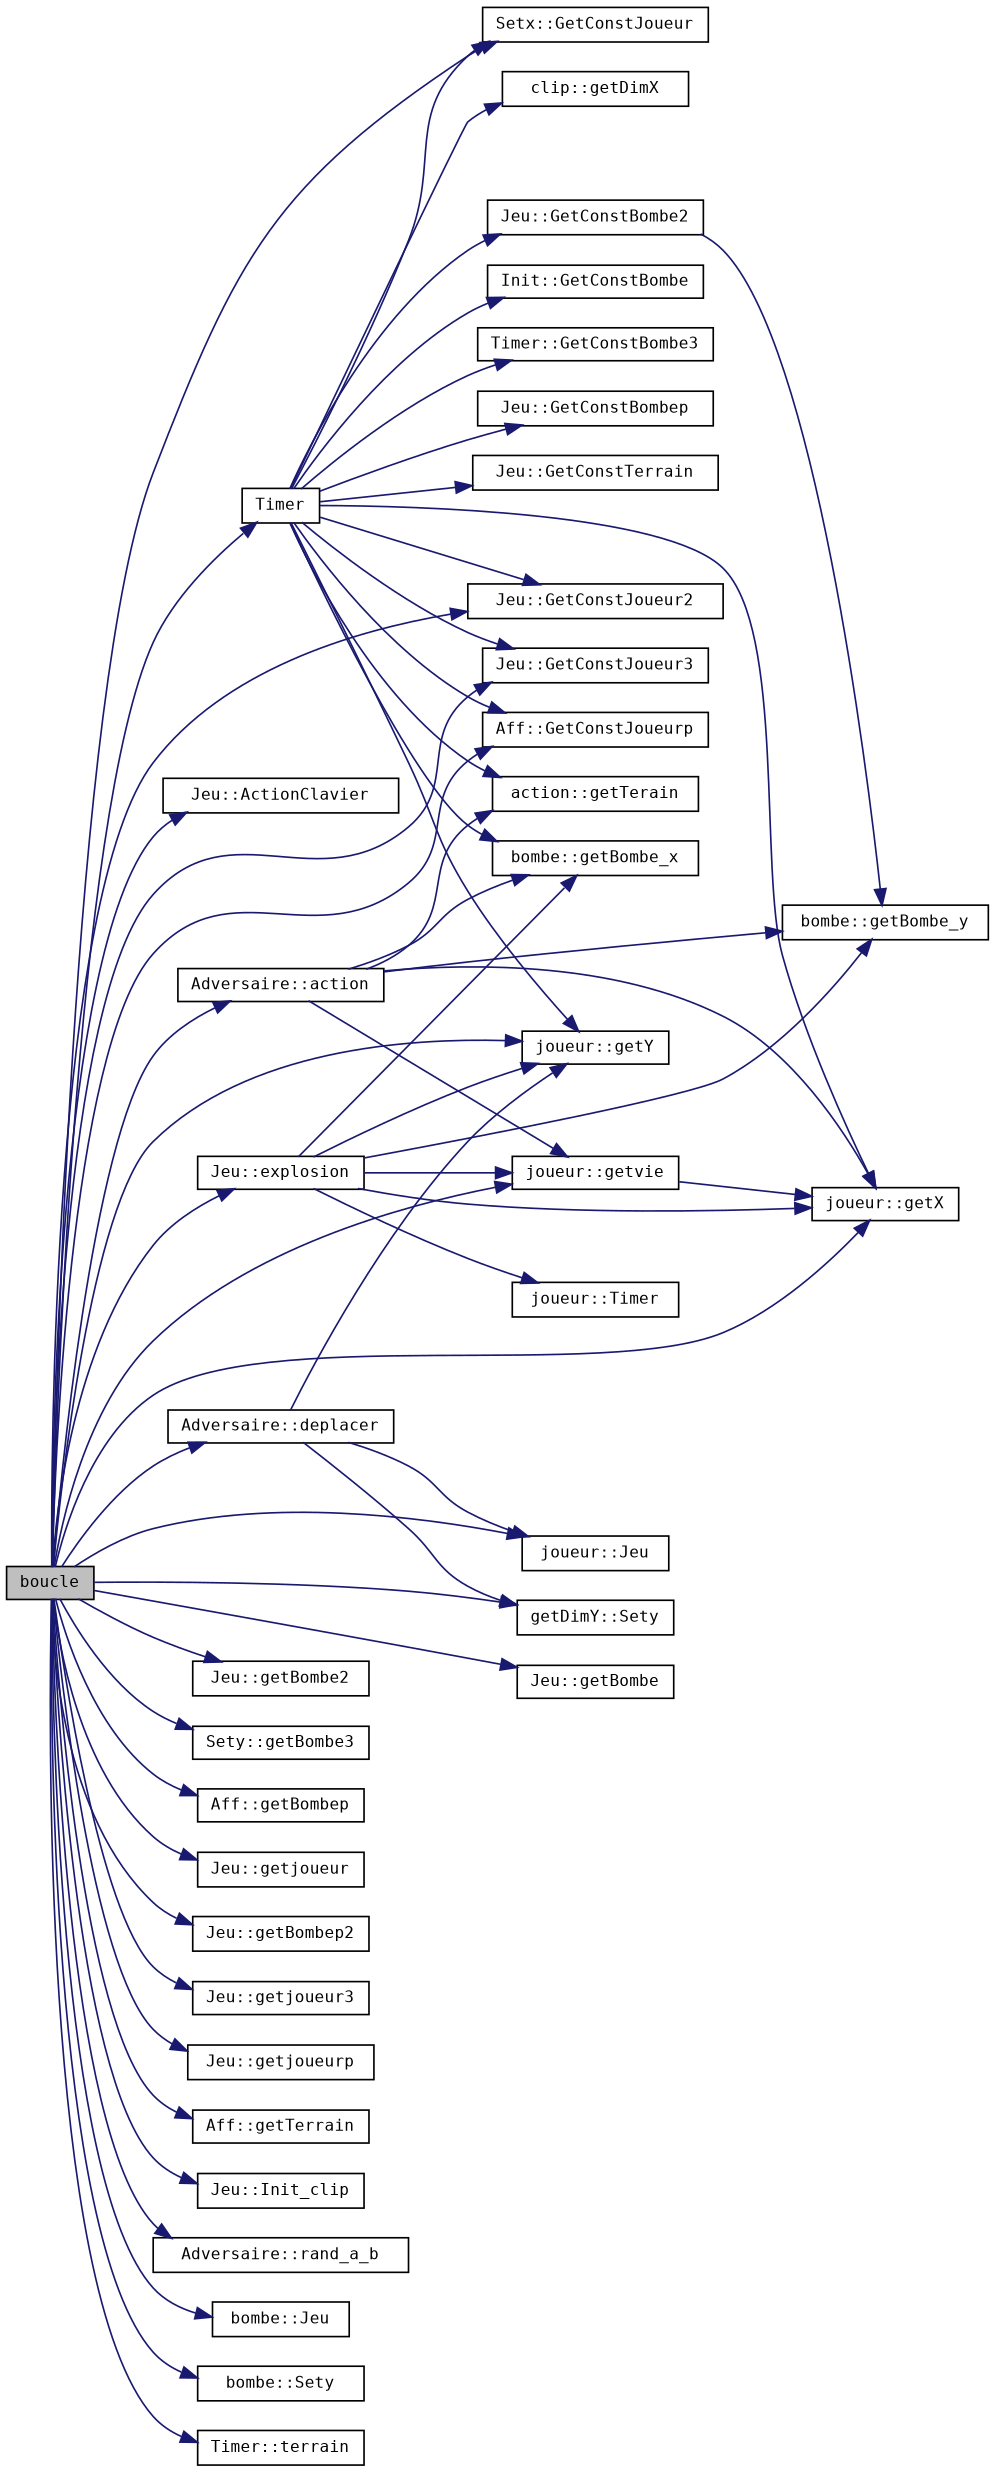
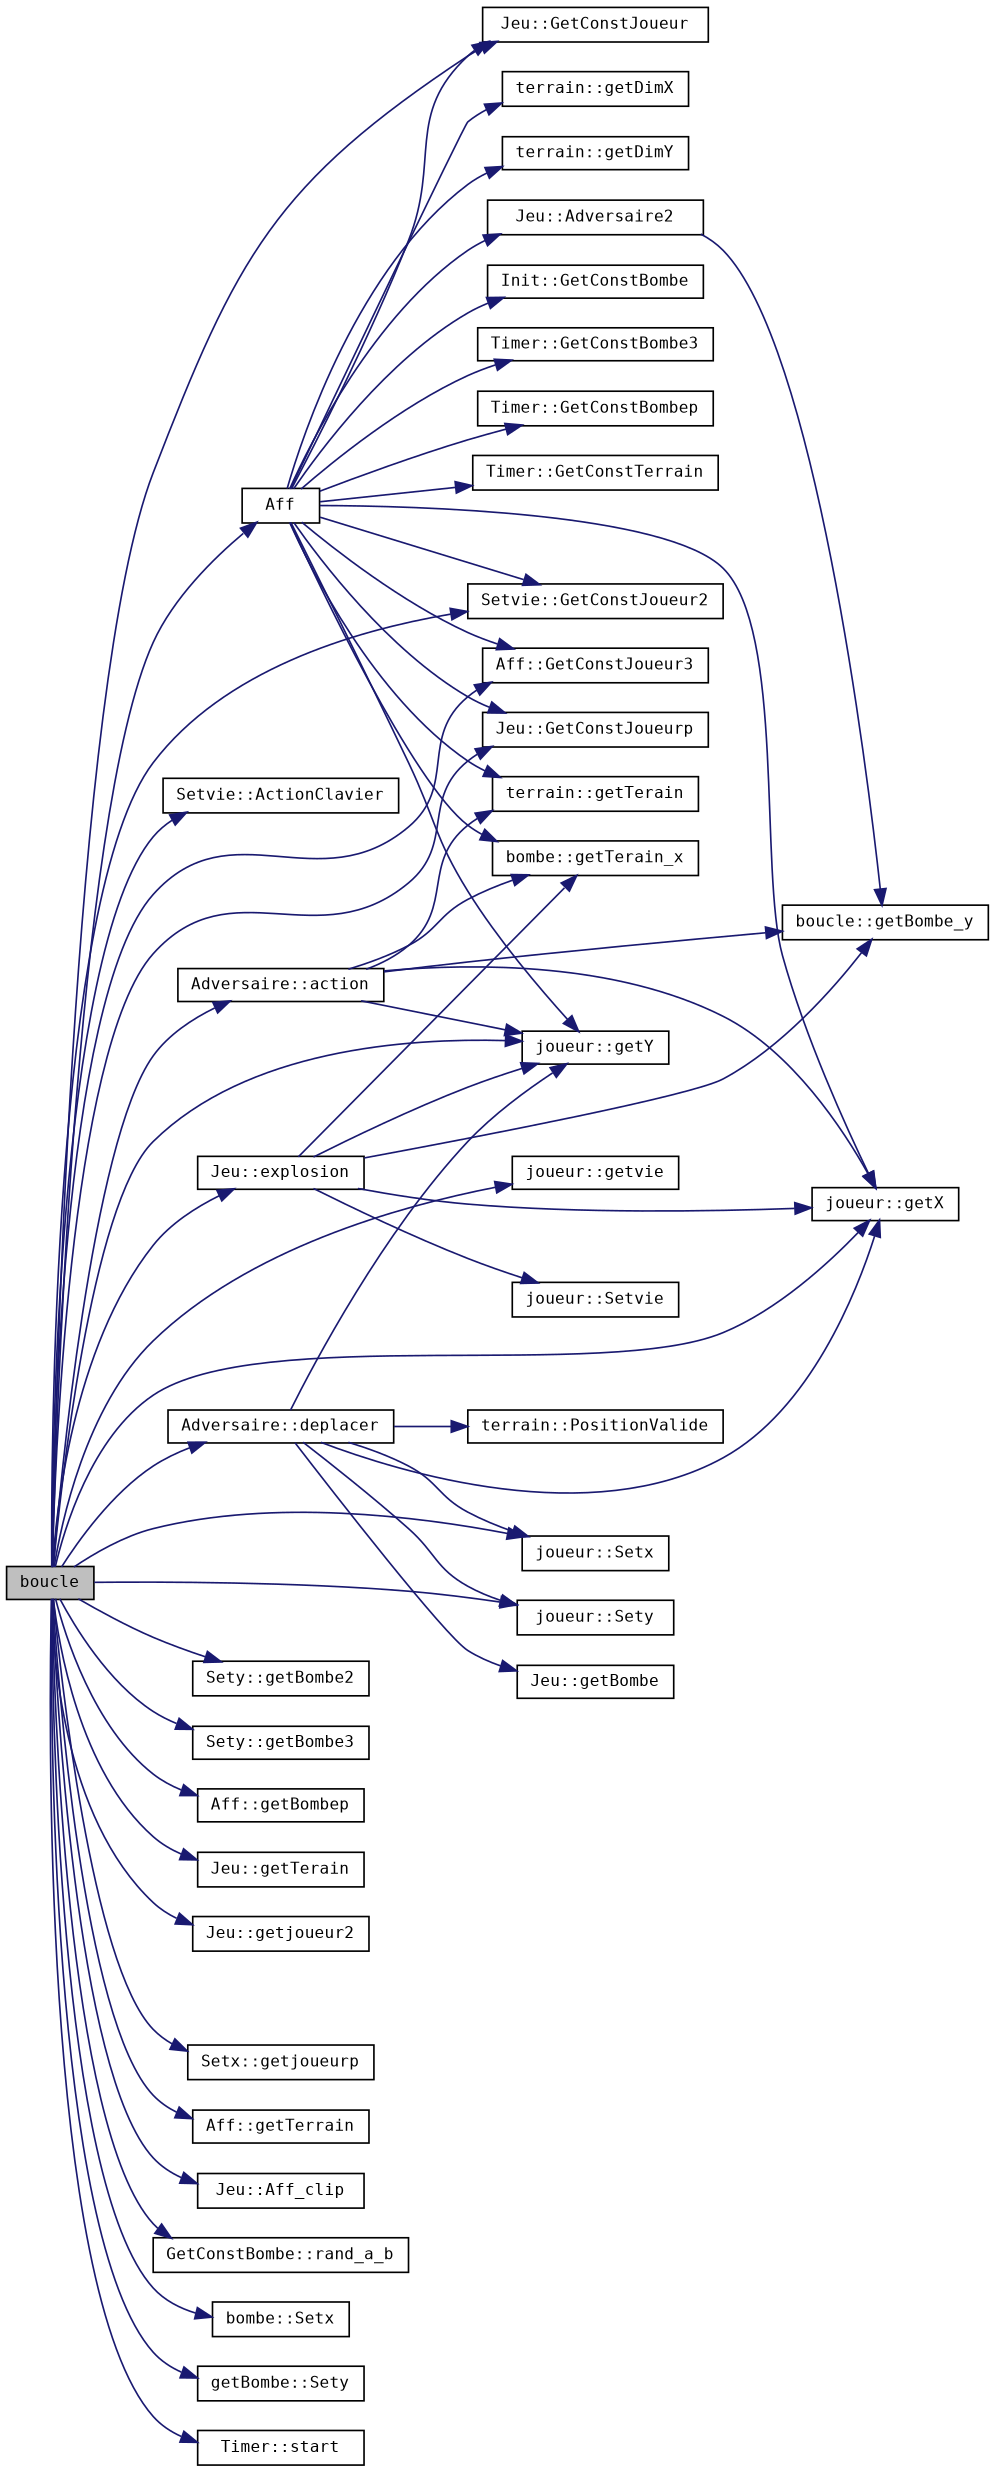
(595, 25) -> (595, 25)
(595, 89) -> (595, 89)
none -> (595, 153)
(595, 217) -> (595, 217)
(595, 409) -> (595, 409)
(595, 473) -> (595, 473)
(281, 506) -> (281, 506)
(595, 601) -> (595, 601)
(595, 665) -> (595, 665)
(595, 730) -> (595, 730)
(595, 794) -> (595, 794)
(281, 796) -> (281, 796)
(595, 858) -> (595, 858)
(885, 922) -> (885, 922)
(431, 1075) -> (422, 1013)
(426, 1173) -> none
(737, 1188) -> (658, 1482)
(595, 1300) -> (595, 1300)
none -> (595, 1426)
(595, 1553) -> (595, 1553)
(595, 1618) -> (595, 1618)
(298, 1627) -> (390, 1563)
(281, 1679) -> (281, 1679)
(281, 1870) -> (281, 1870)
(281, 1934) -> (281, 1934)
(281, 1998) -> none
(281, 2062) -> (281, 2062)
(281, 2191) -> (281, 2191)
(281, 2255) -> (281, 2255)
(281, 2319) -> (281, 2319)
(281, 2384) -> (281, 2384)
(281, 2448) -> (281, 2448)
